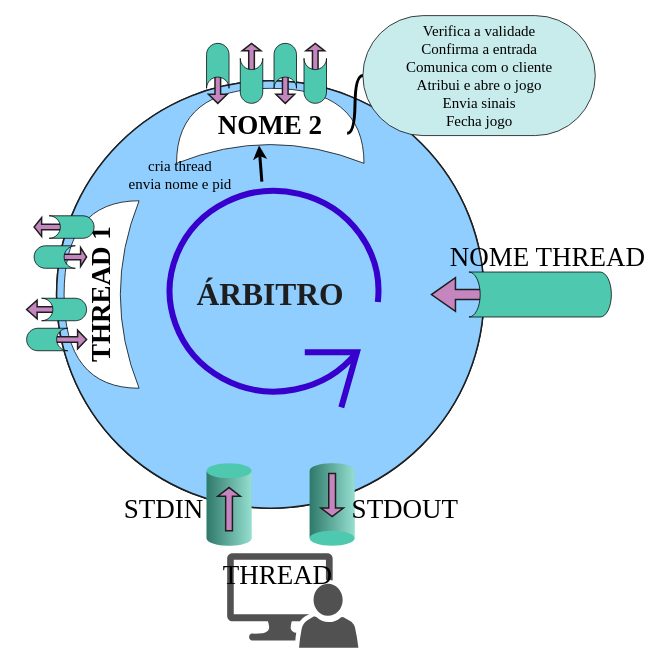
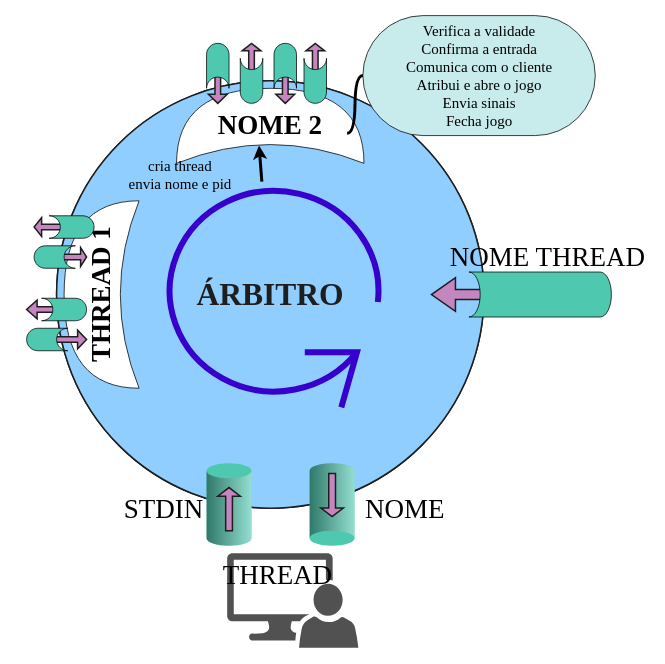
(405, 509) -> (405, 509)
